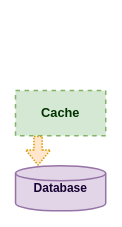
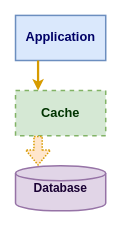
none -> (60, 38)
none -> (38, 72)
